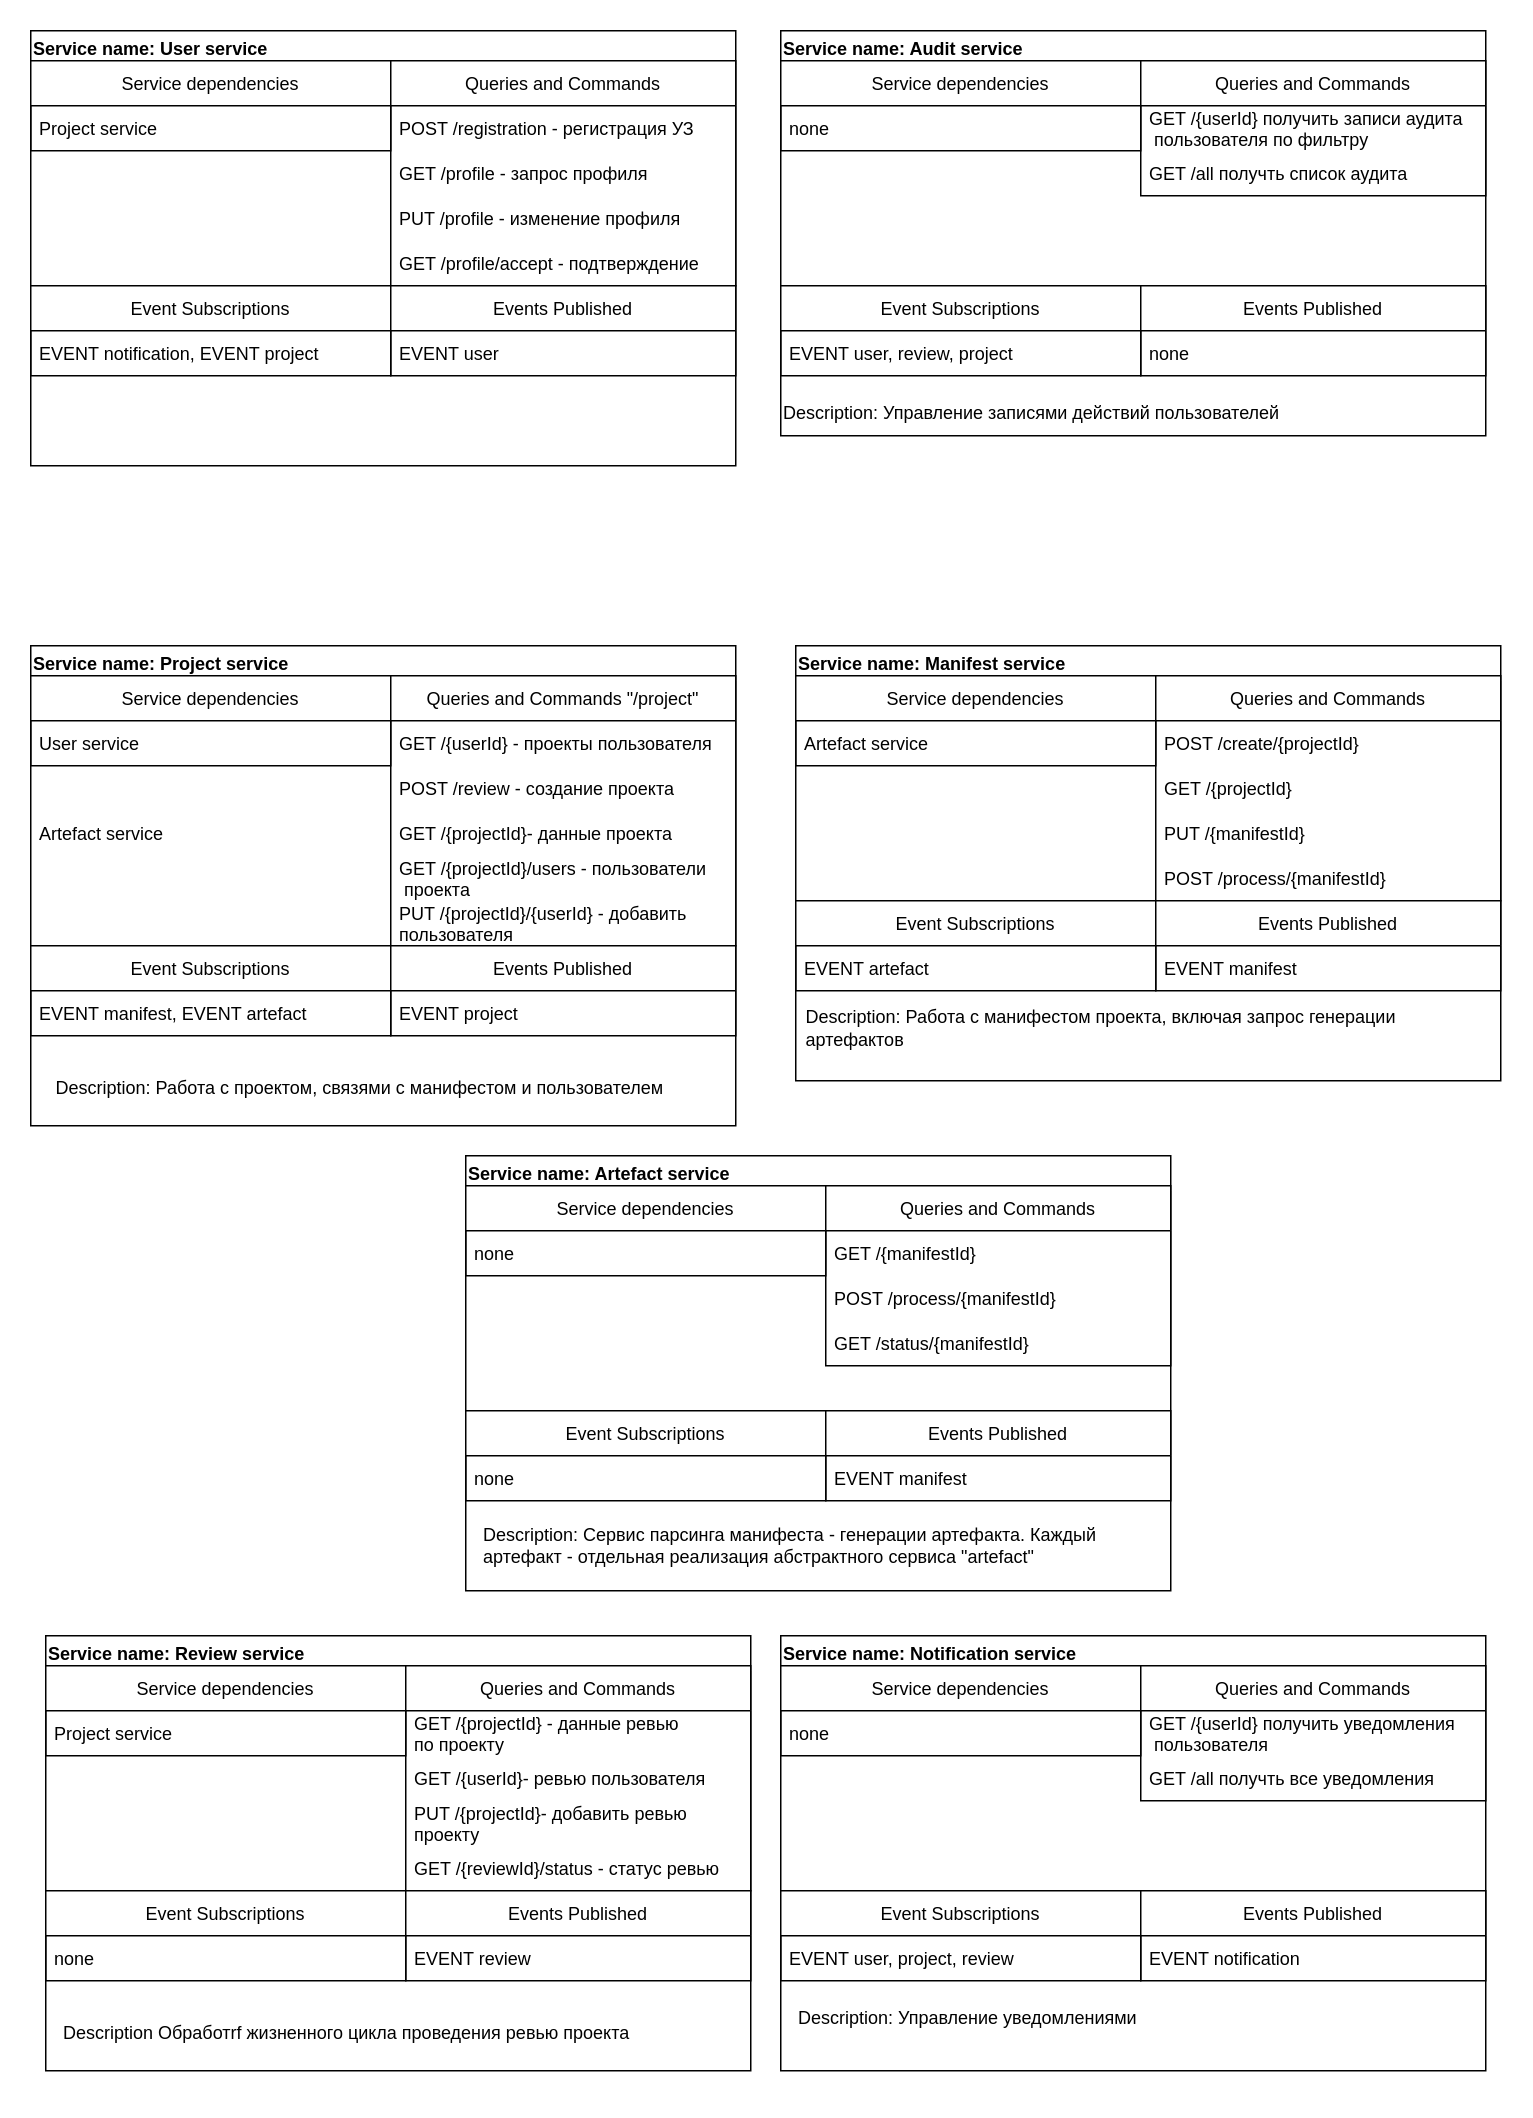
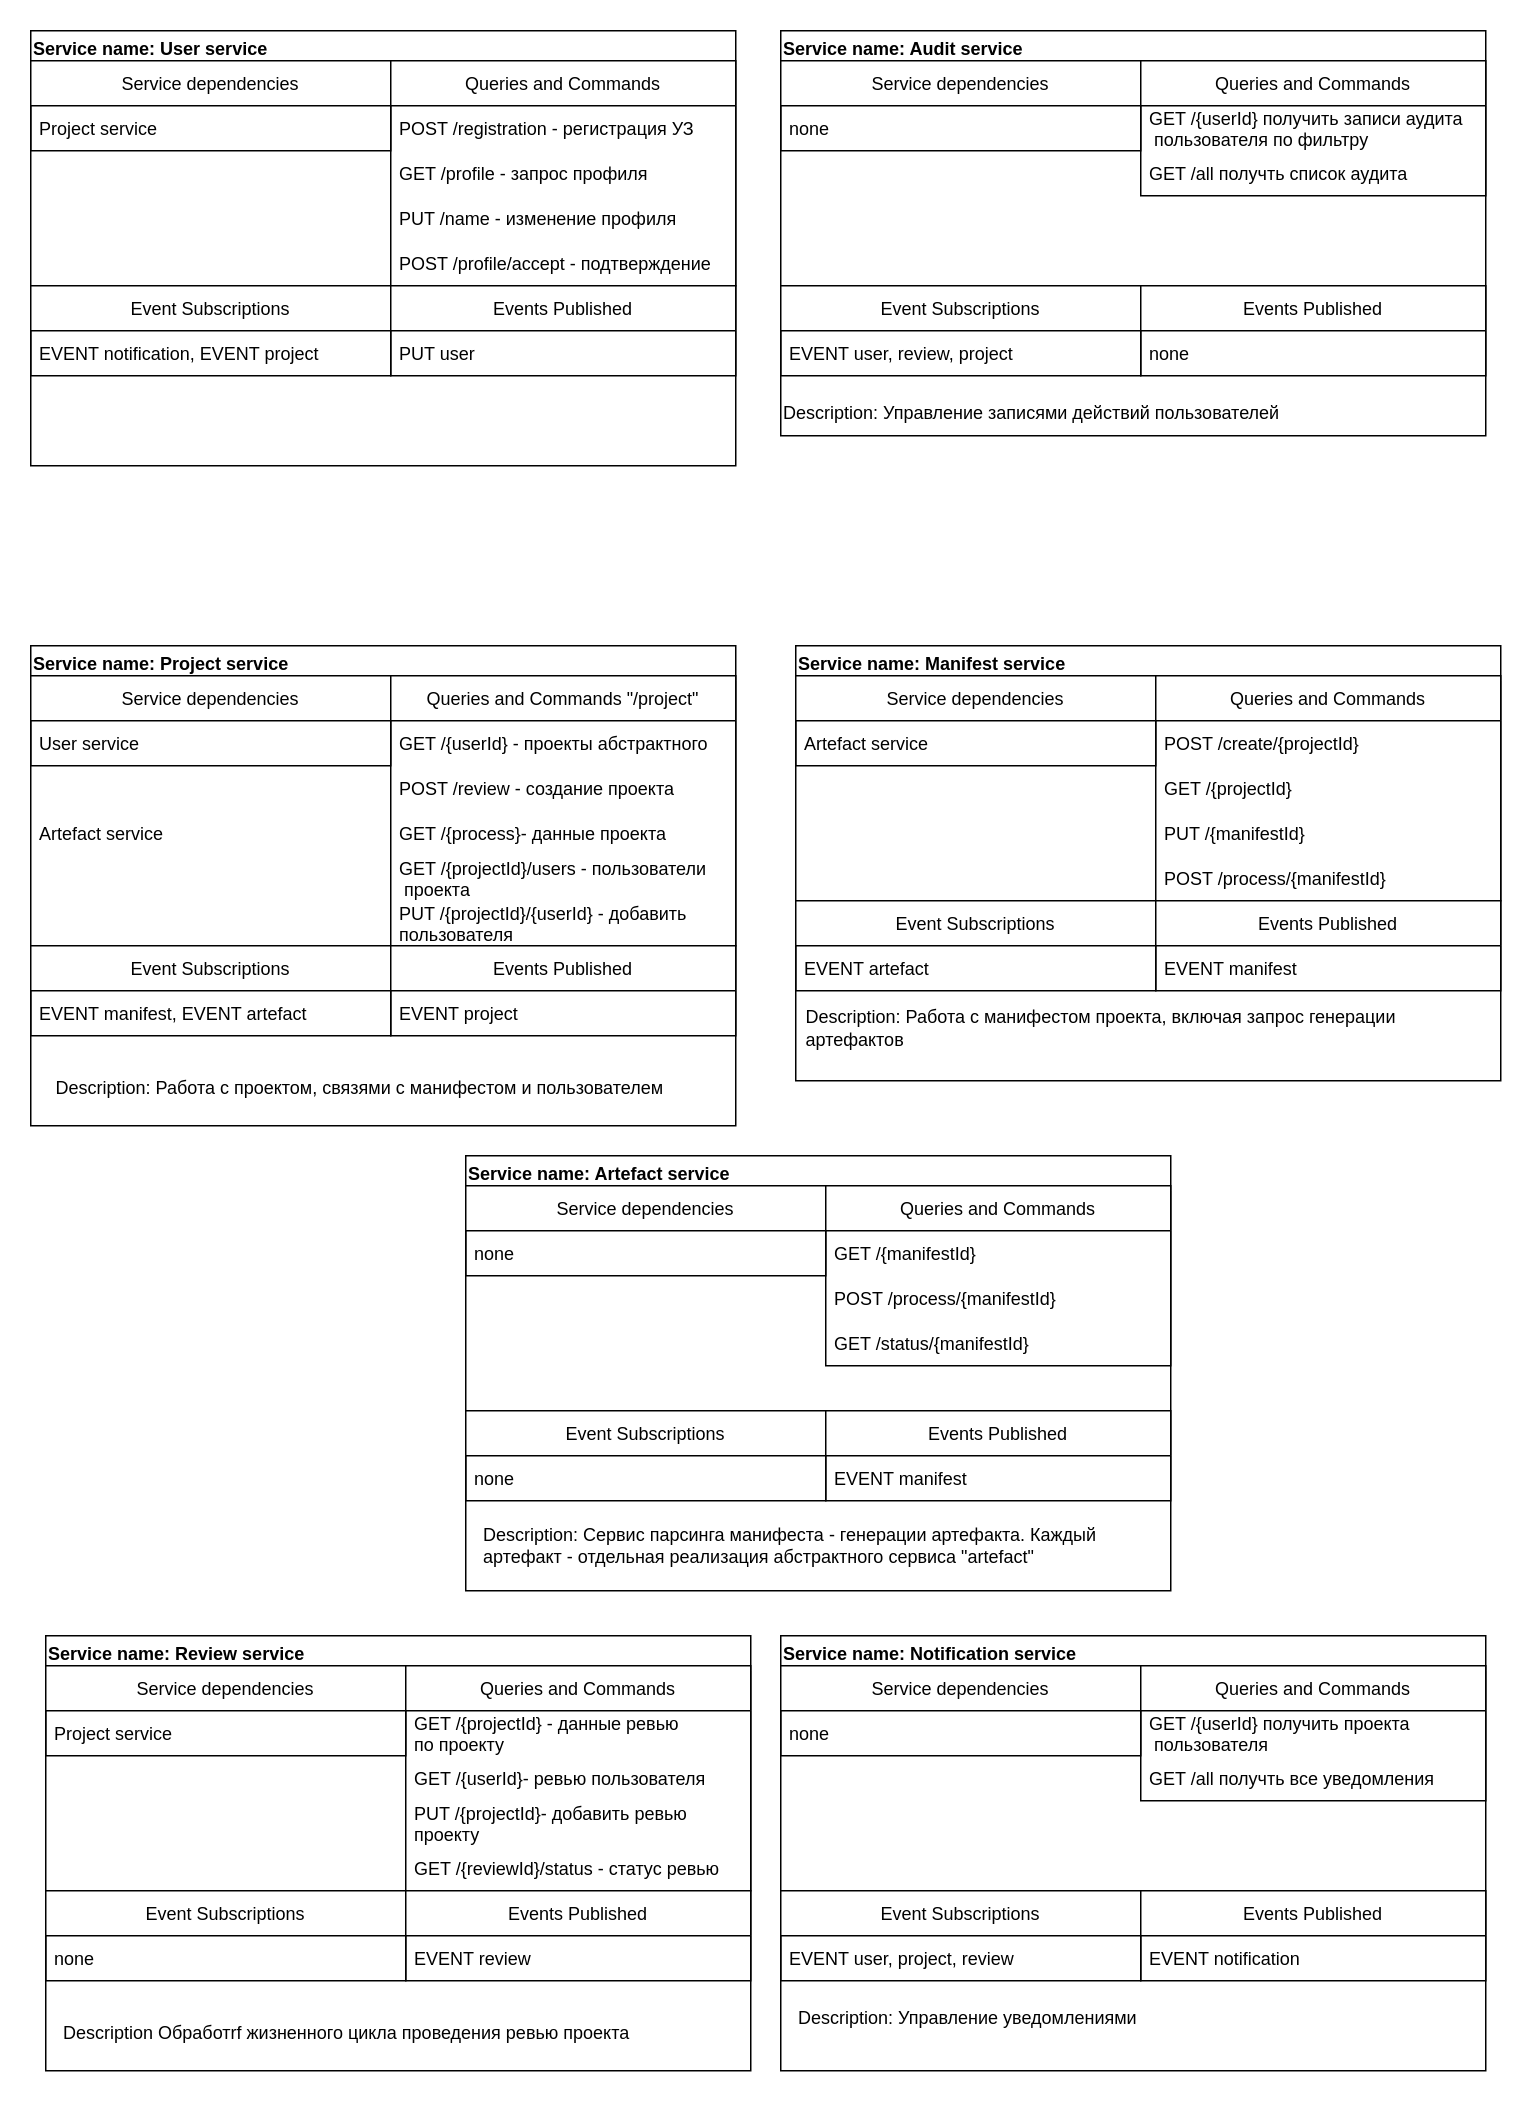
(546, 219) -> (536, 219)
(564, 264) -> (569, 264)
(447, 354) -> (437, 354)
(571, 744) -> (571, 744)
(553, 834) -> (543, 834)
(1313, 1724) -> (1293, 1724)
